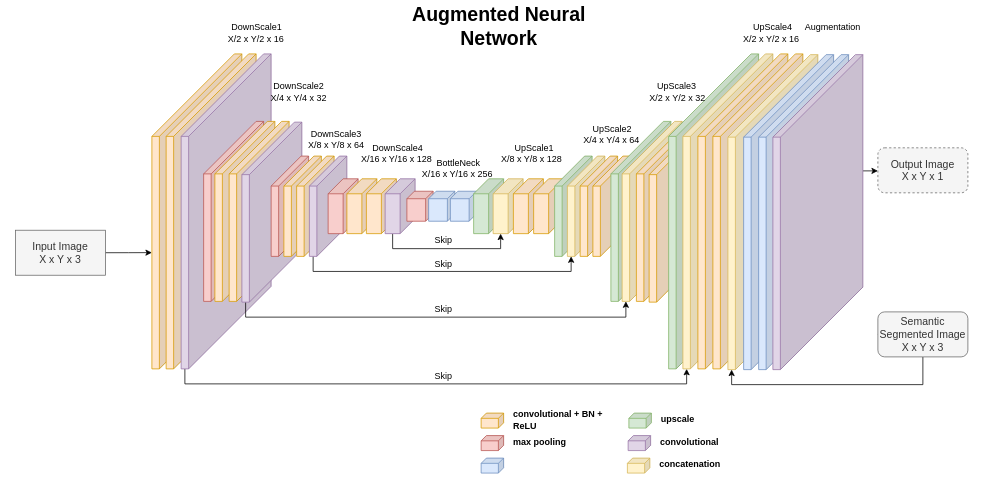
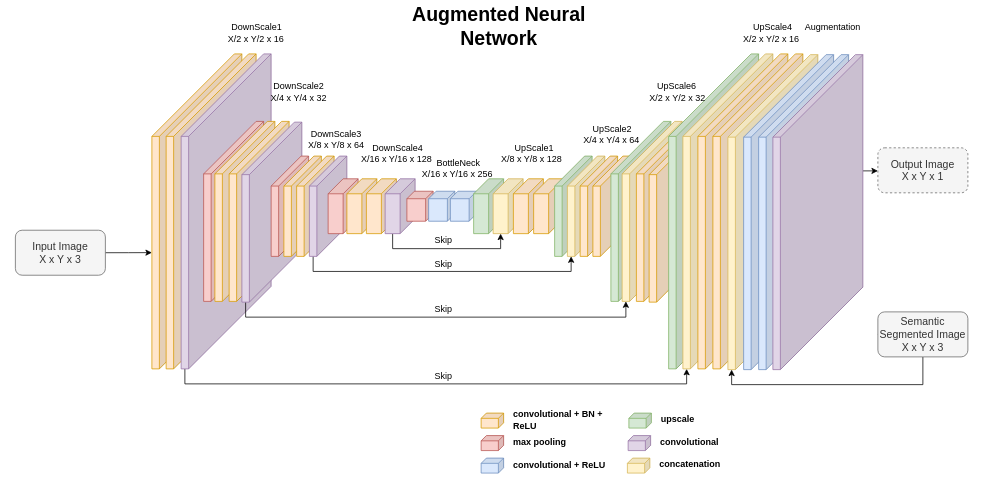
(677, 86) -> (677, 86)
(60, 252) -> (60, 252)
none -> (564, 465)
